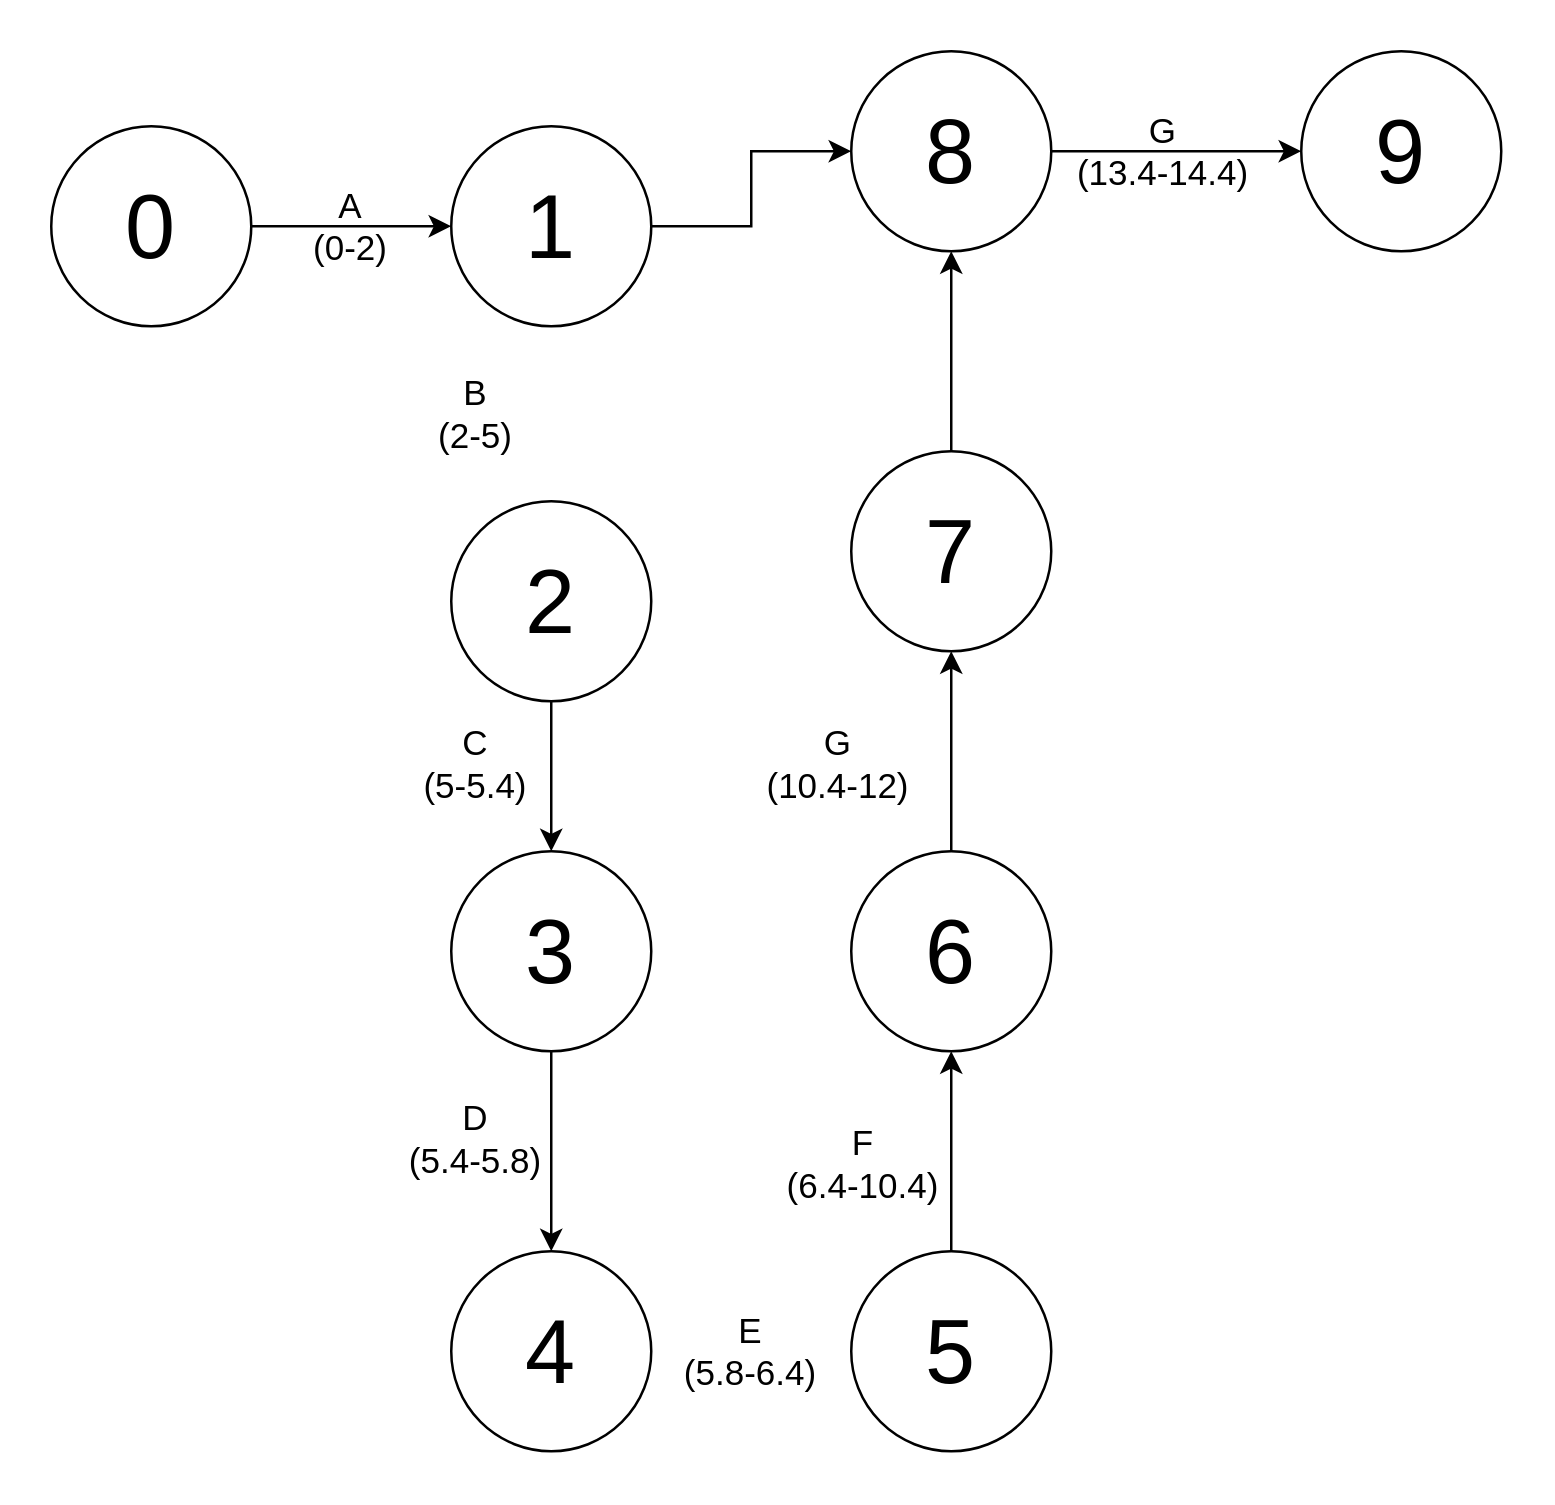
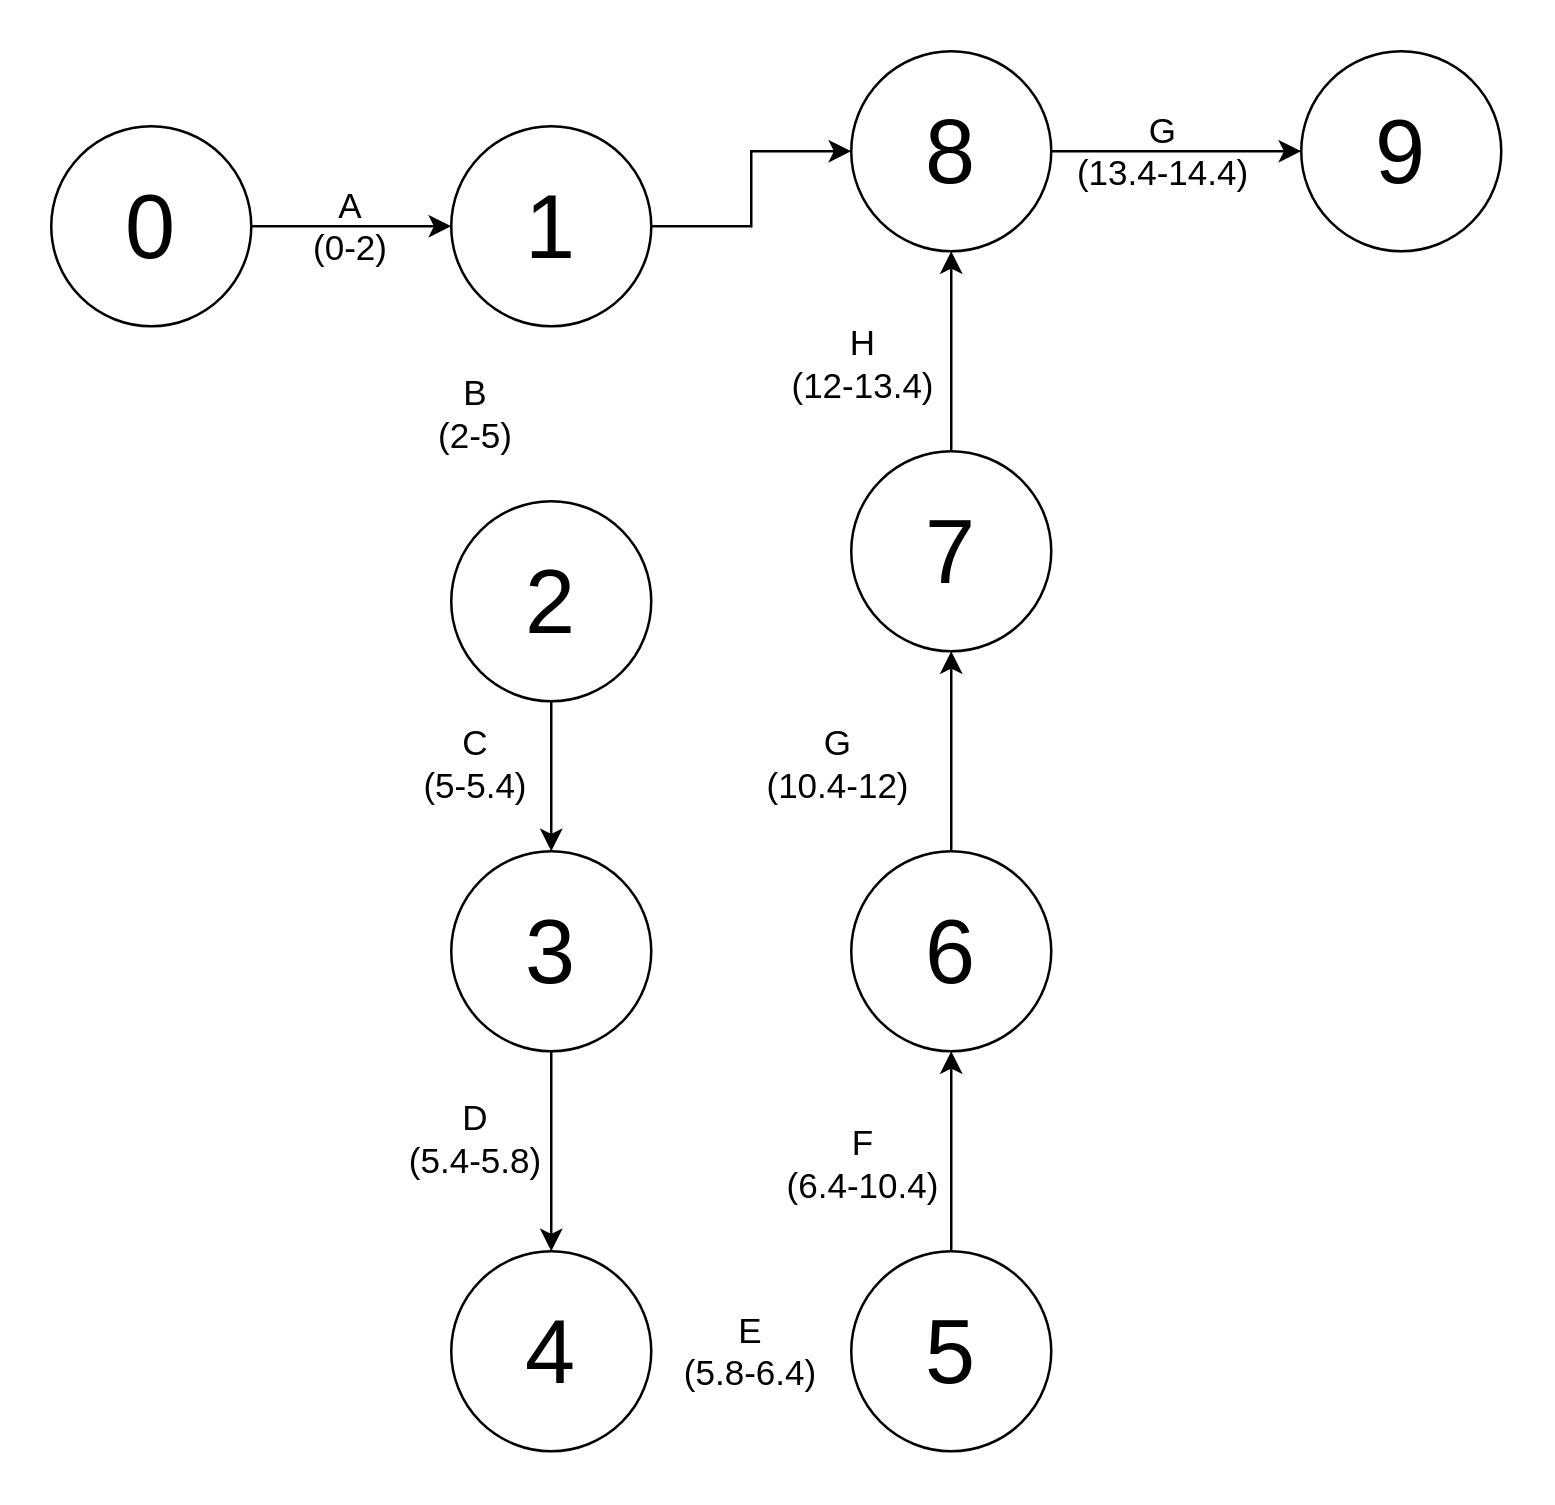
none -> (864, 364)
